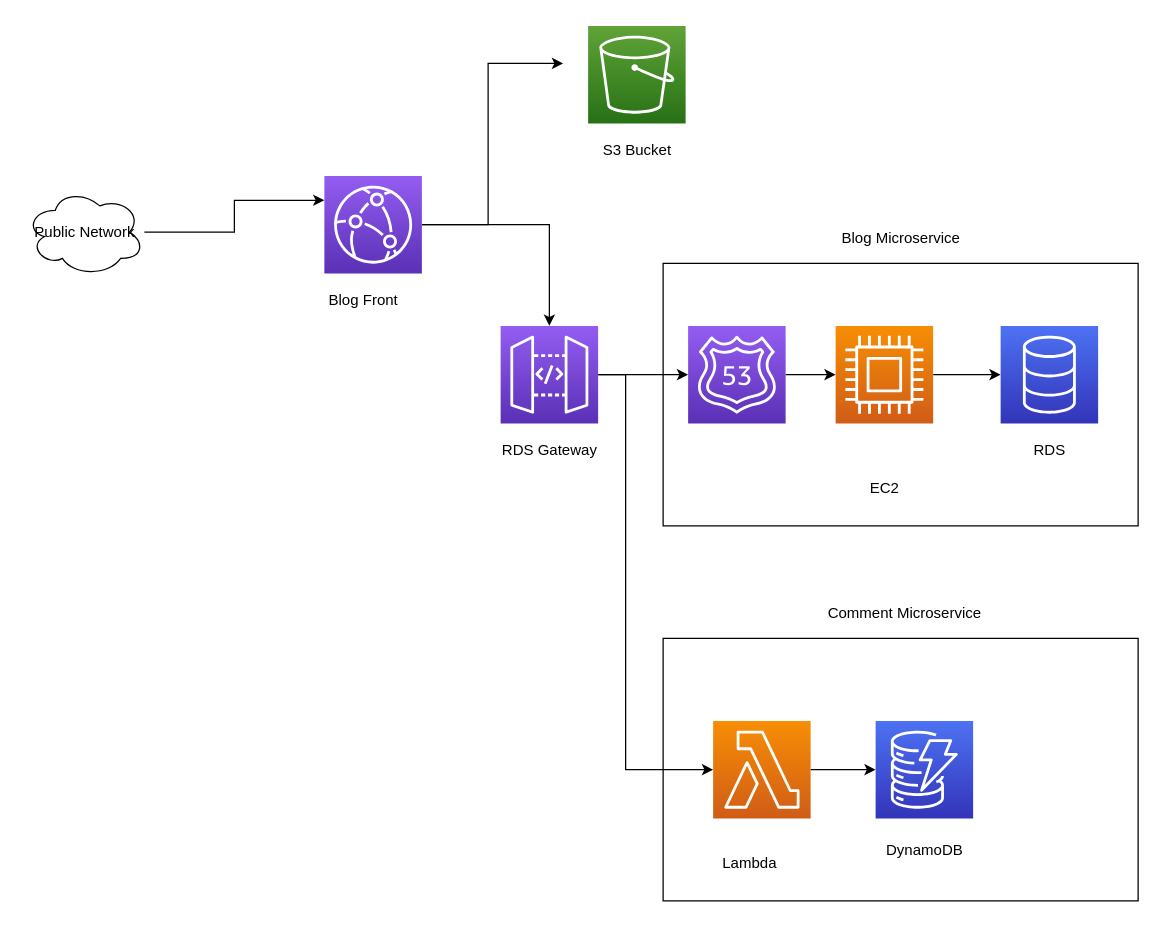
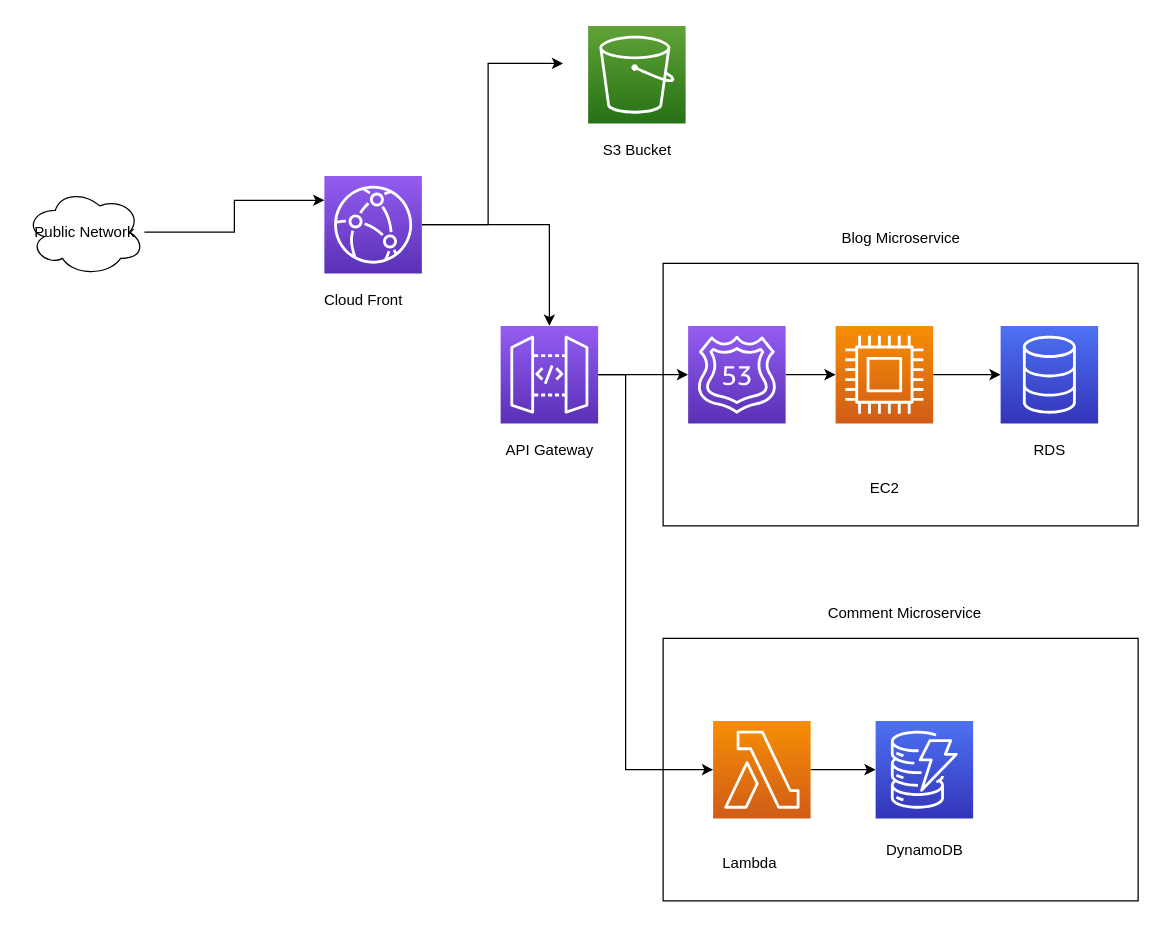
(364, 301) -> (364, 301)
(550, 451) -> (550, 451)
